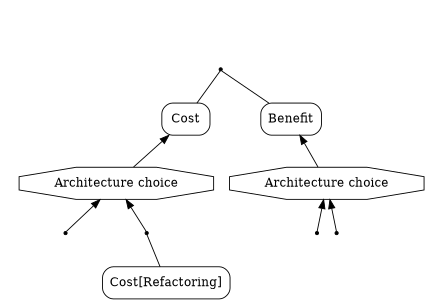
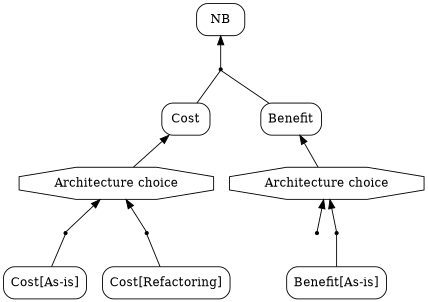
none -> (221, 20)
none -> (45, 283)
none -> (337, 283)
